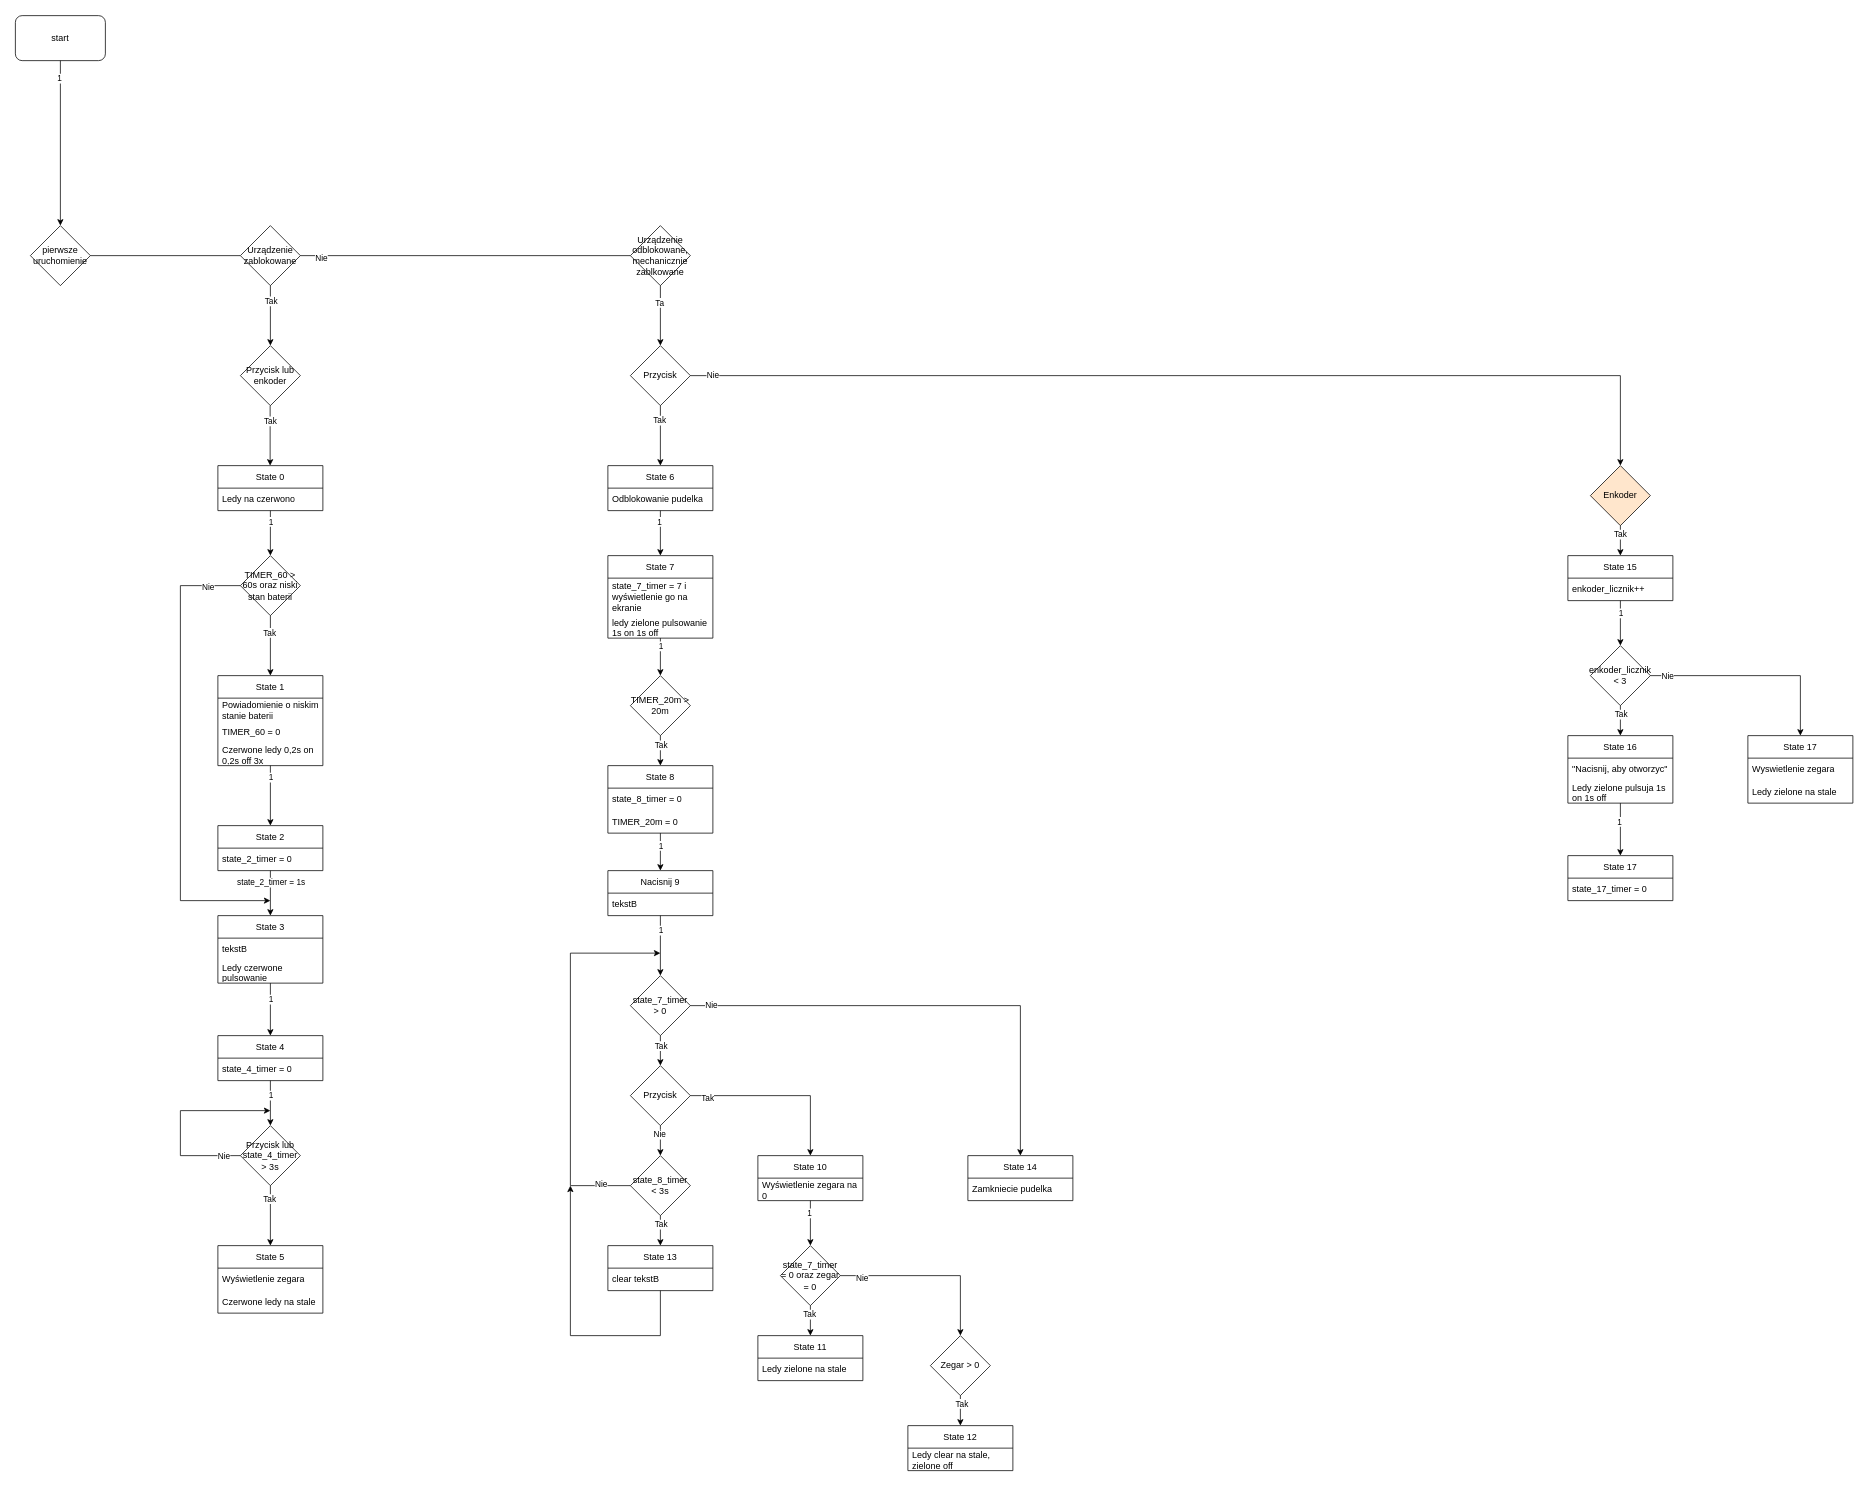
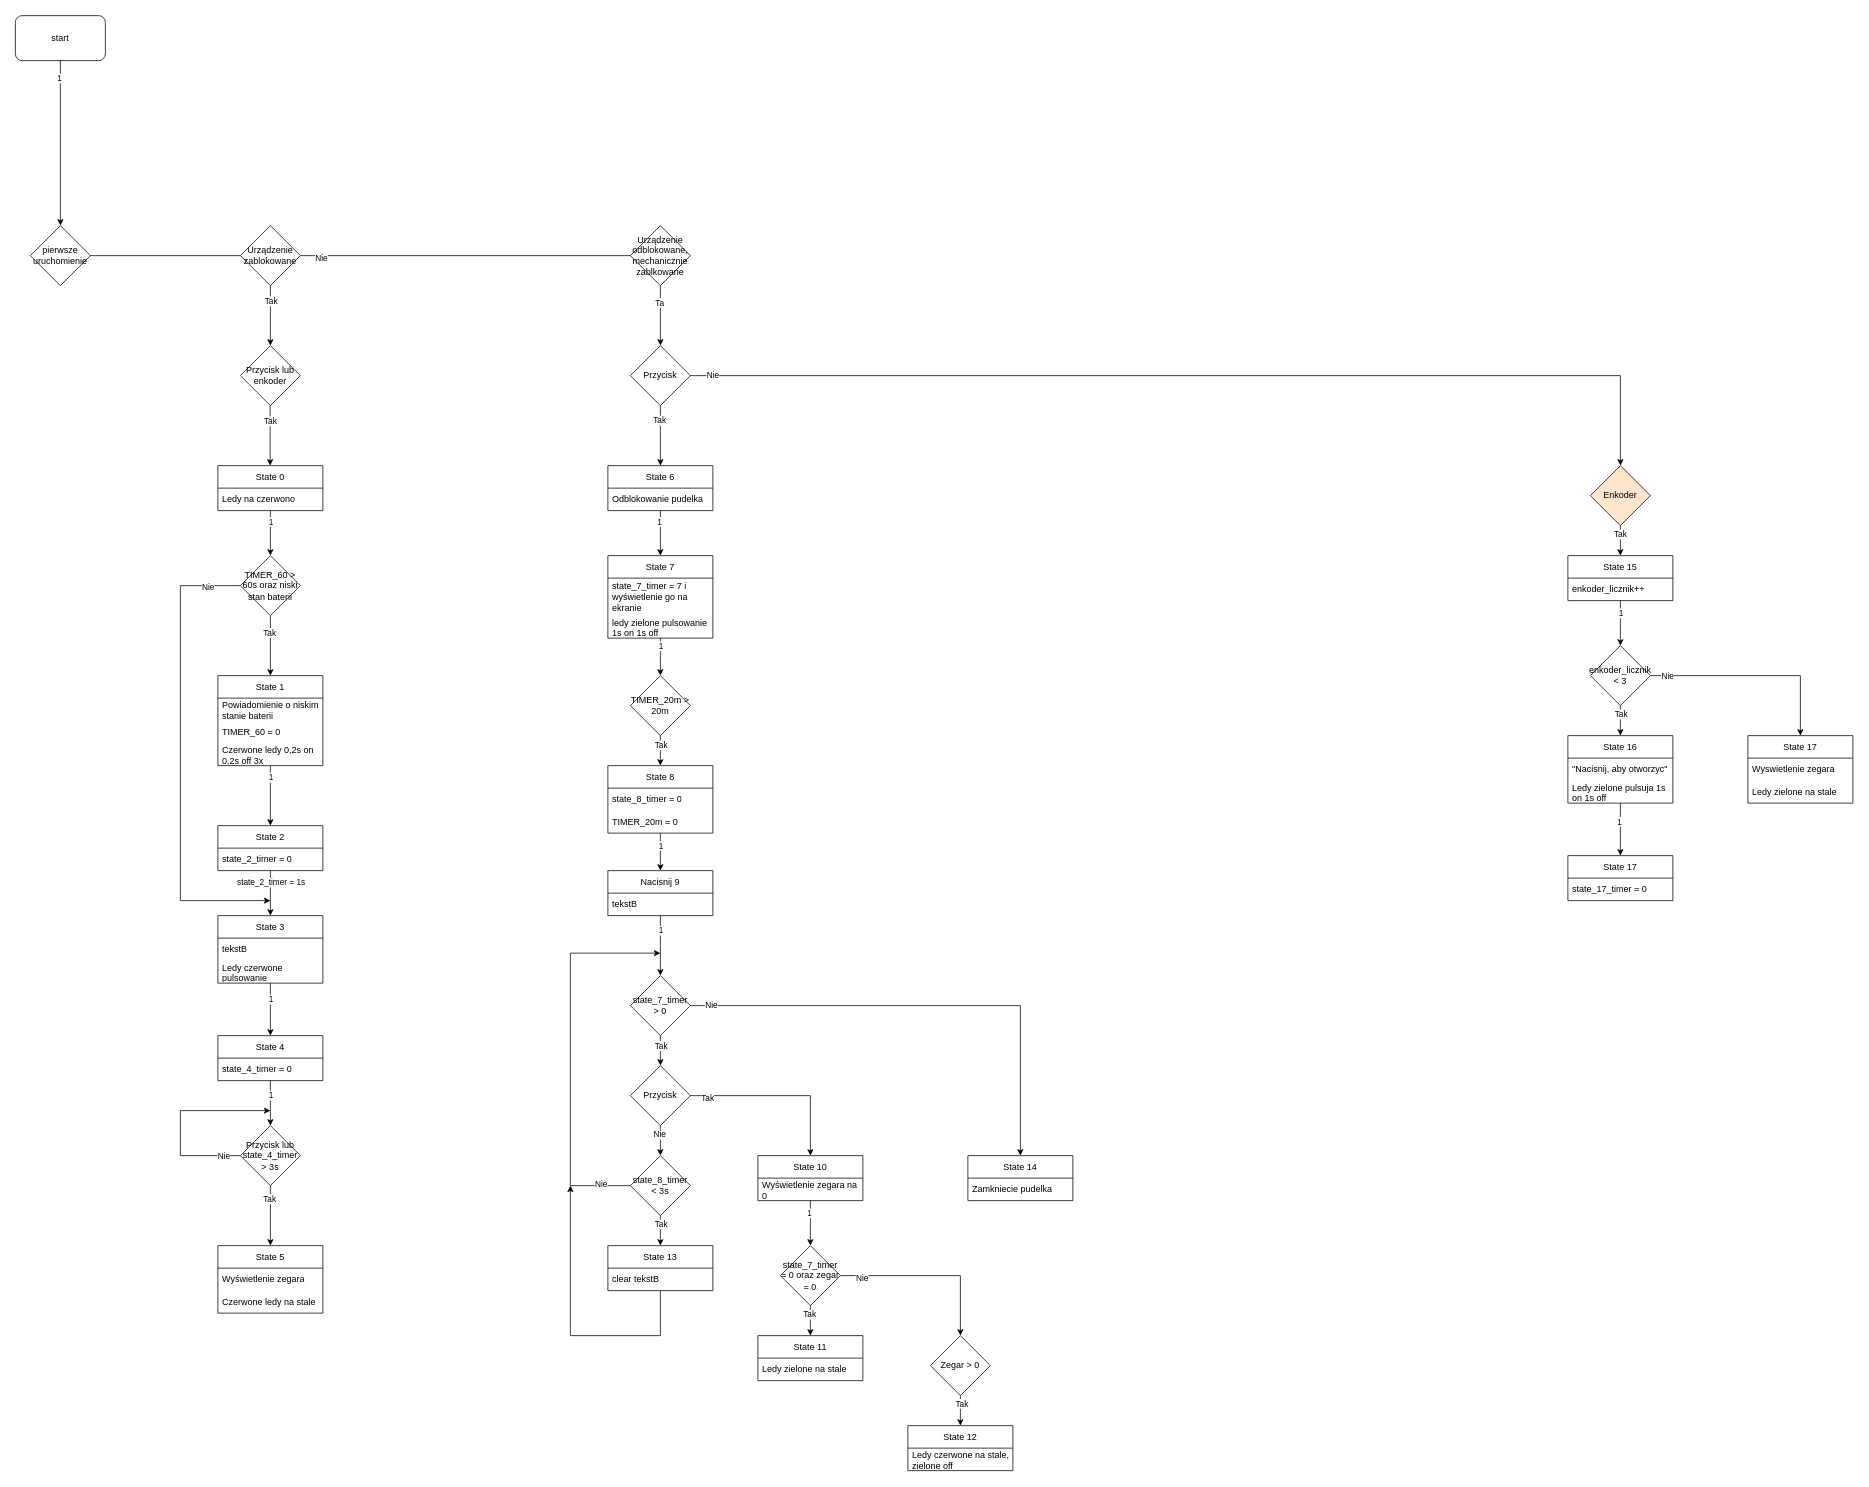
(961, 1459) -> (961, 1459)
